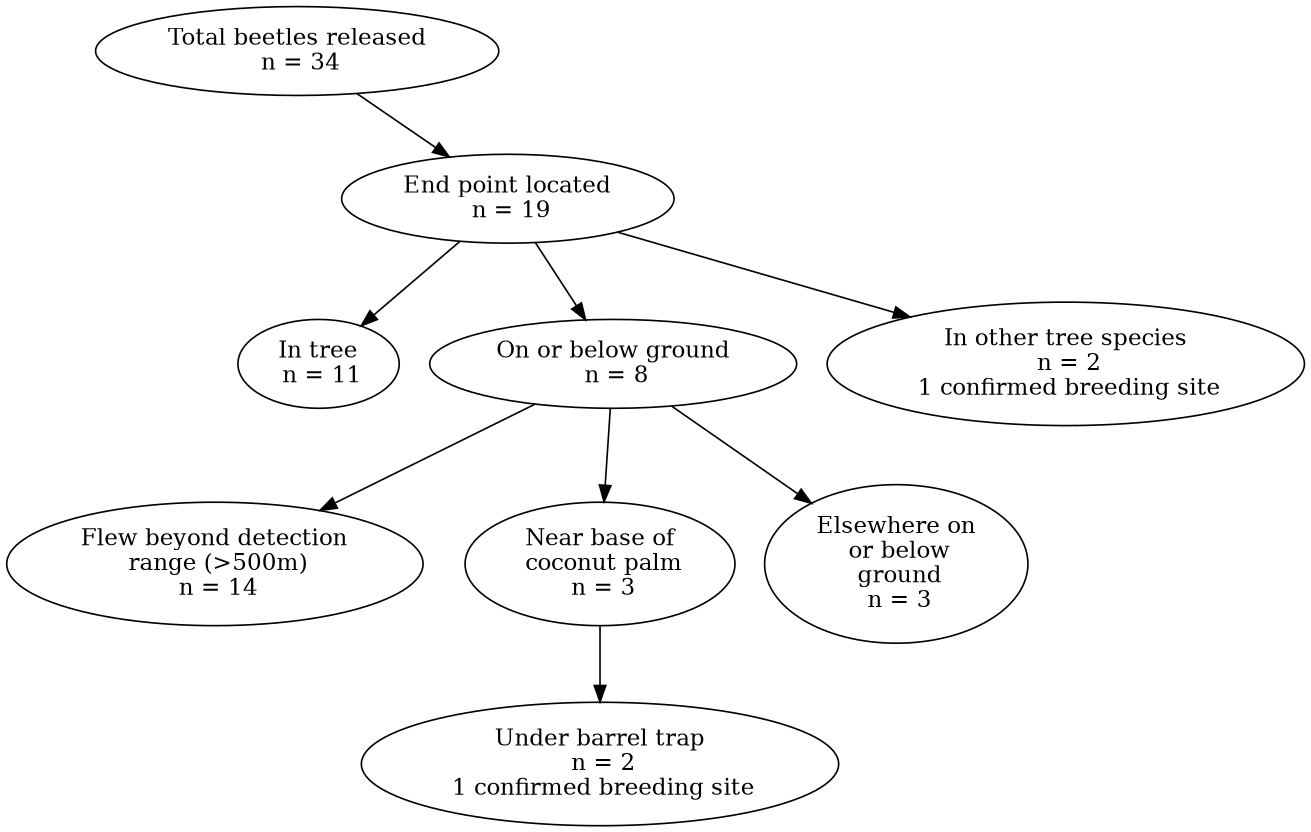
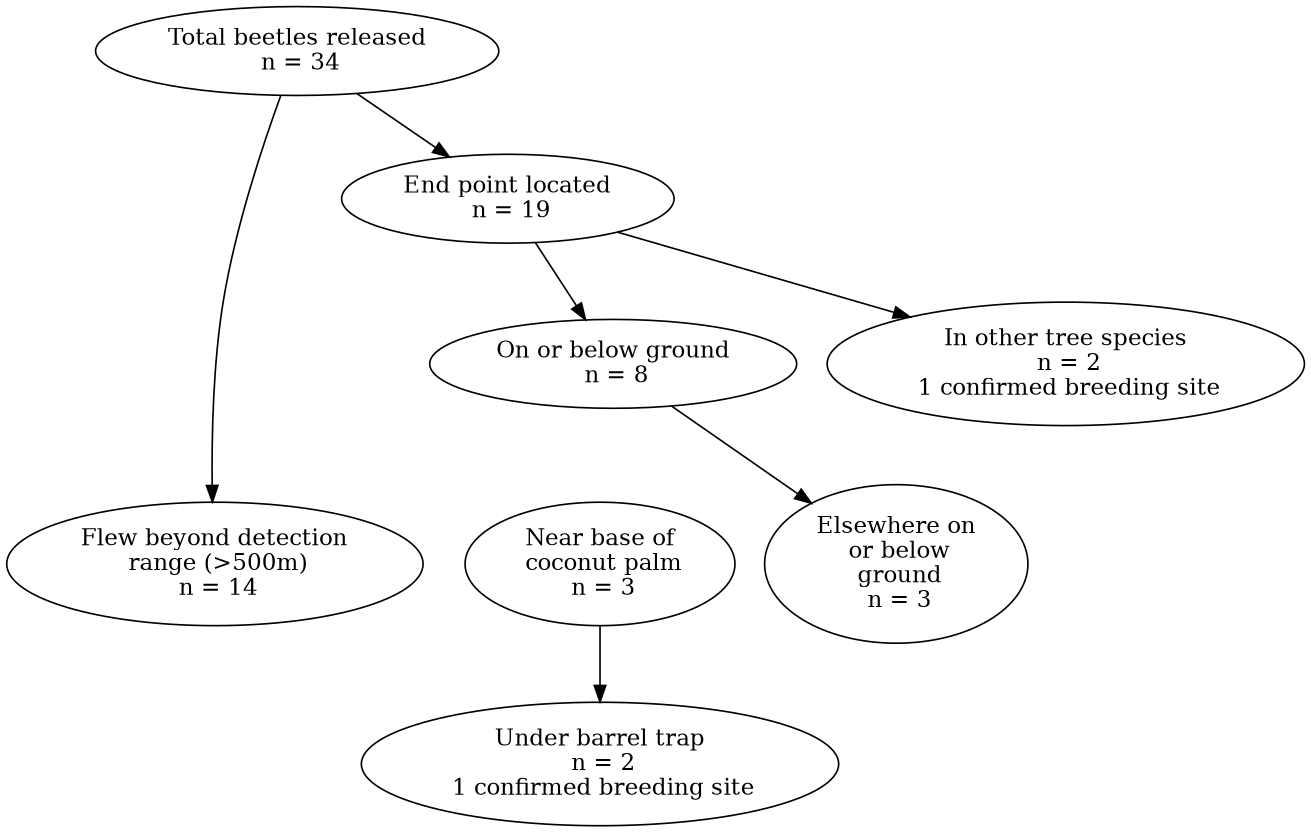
(319, 364) -> none
(608, 447) -> none
(435, 453) -> (226, 287)
